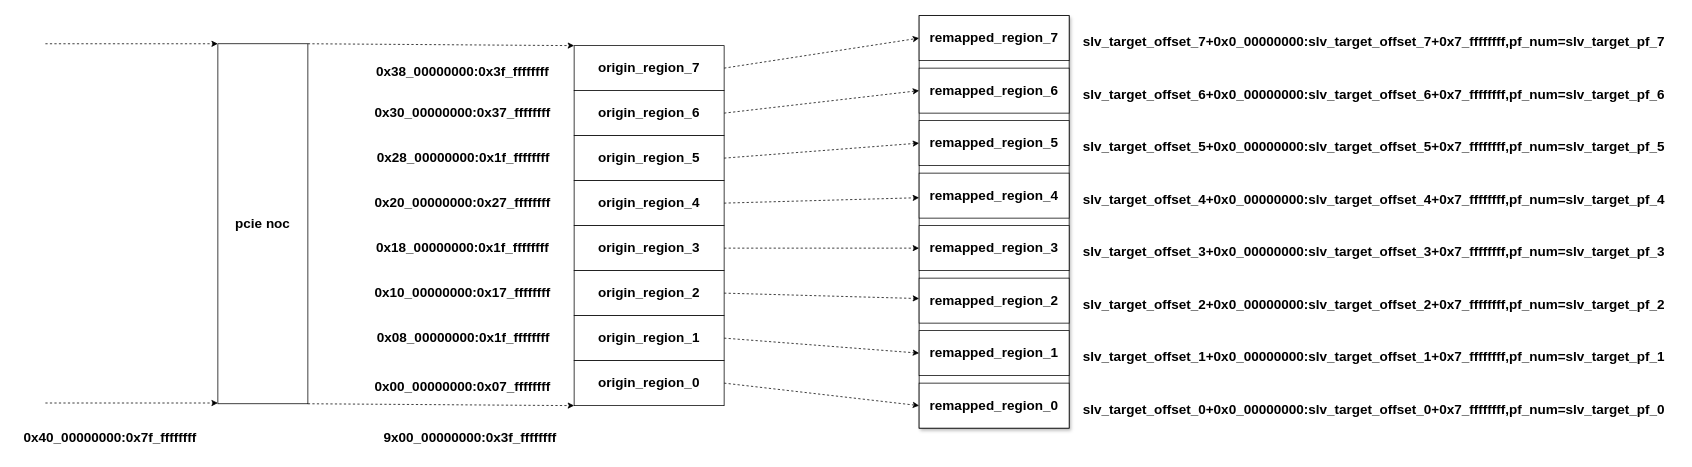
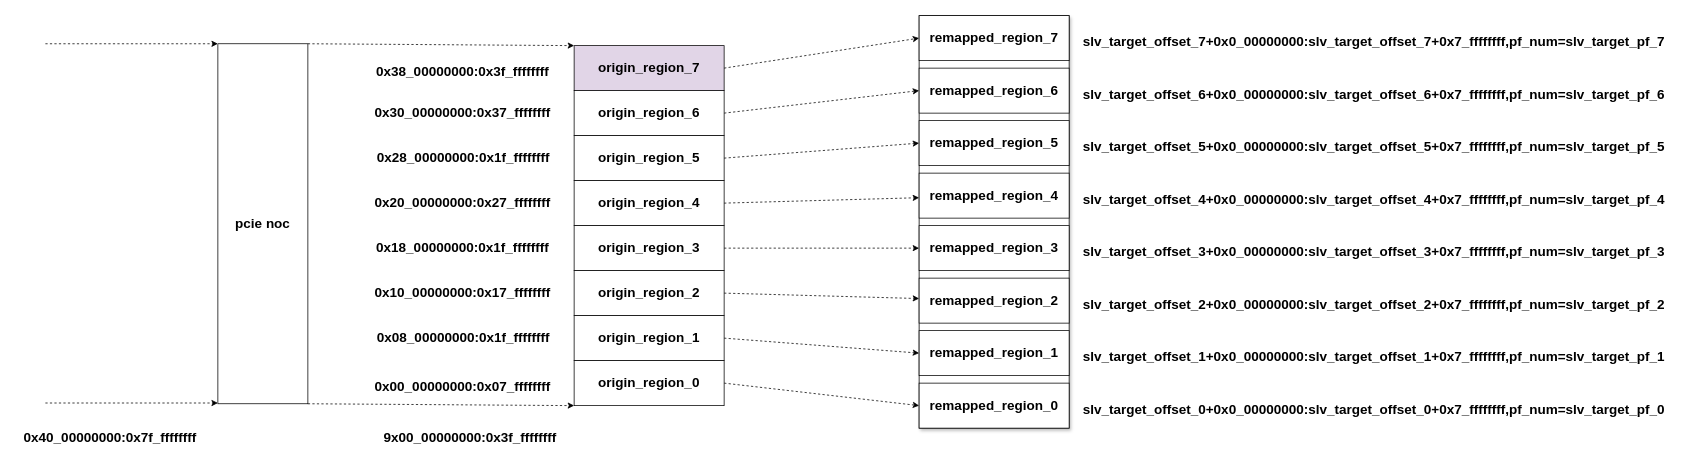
(649, 68) -> (649, 68)
